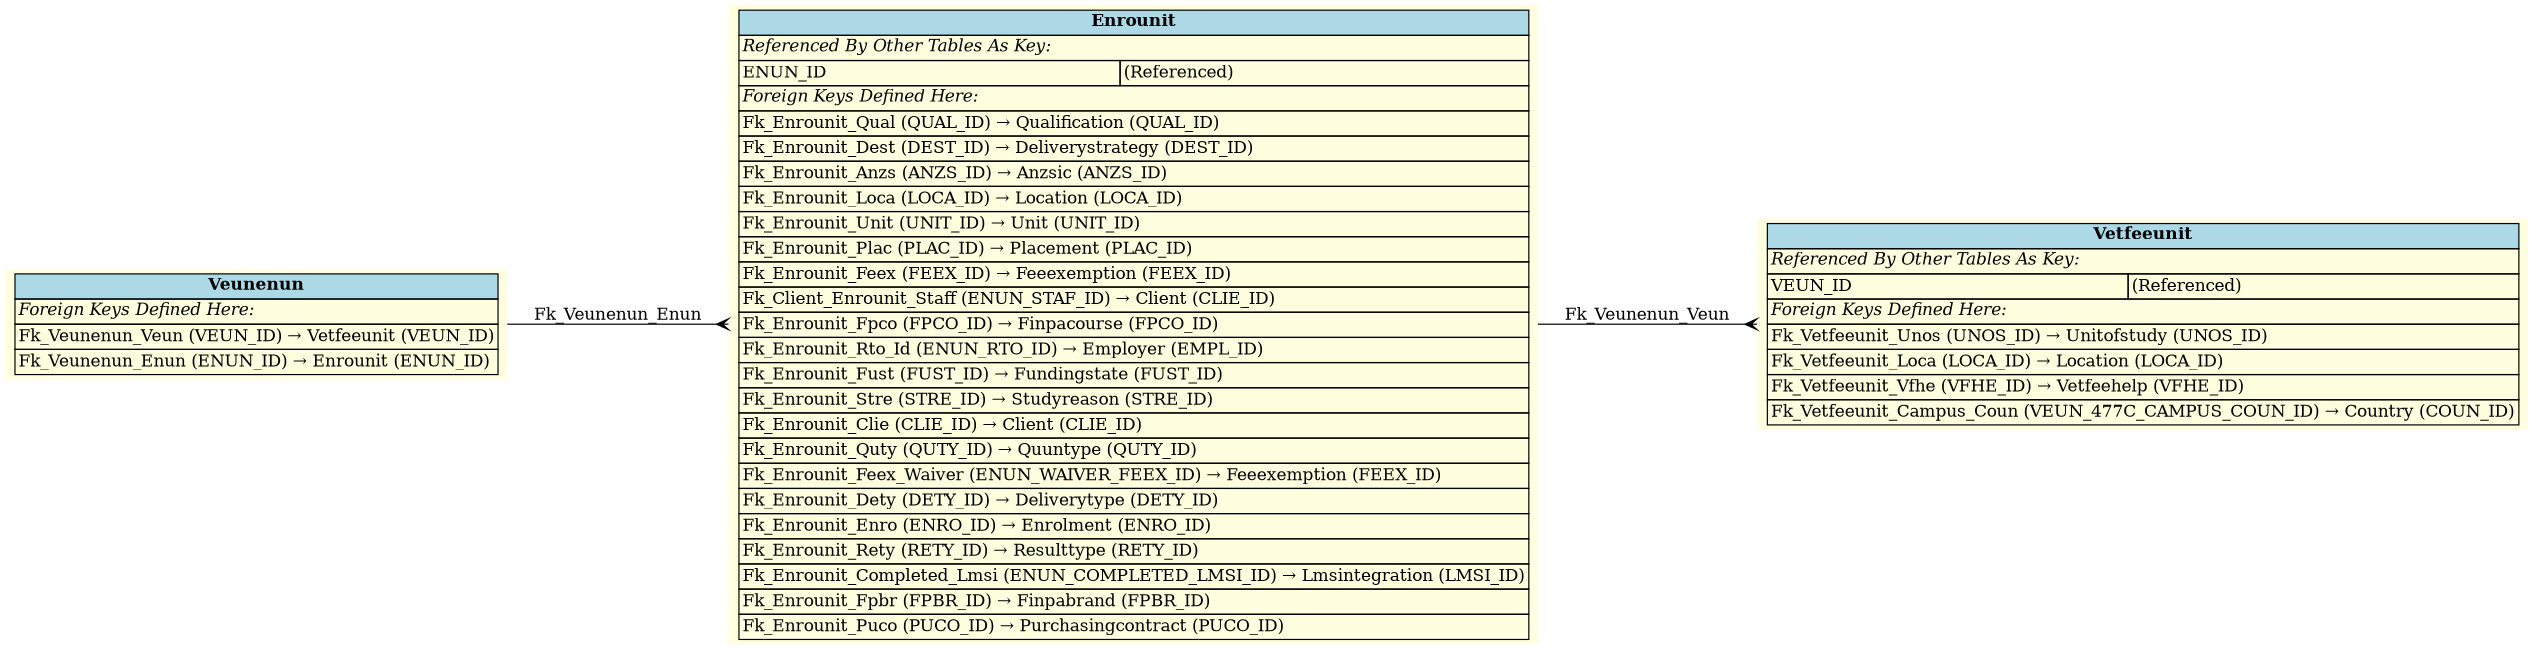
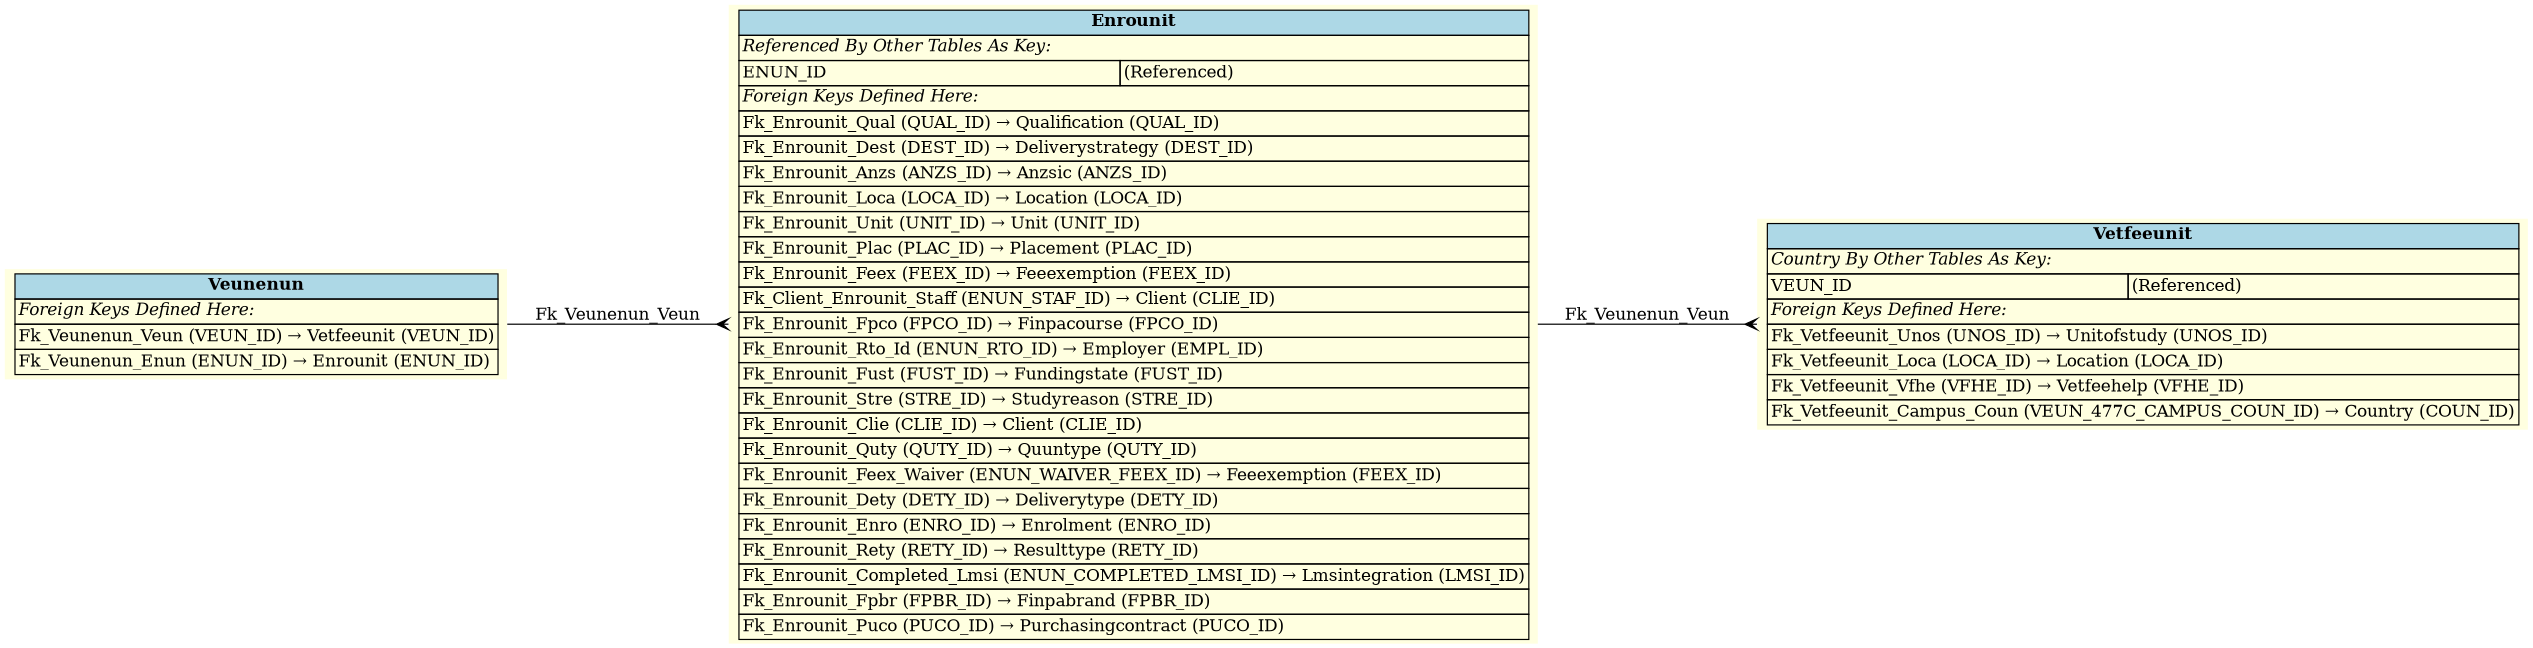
(1926, 259) -> (1912, 259)
(618, 315) -> (618, 315)
